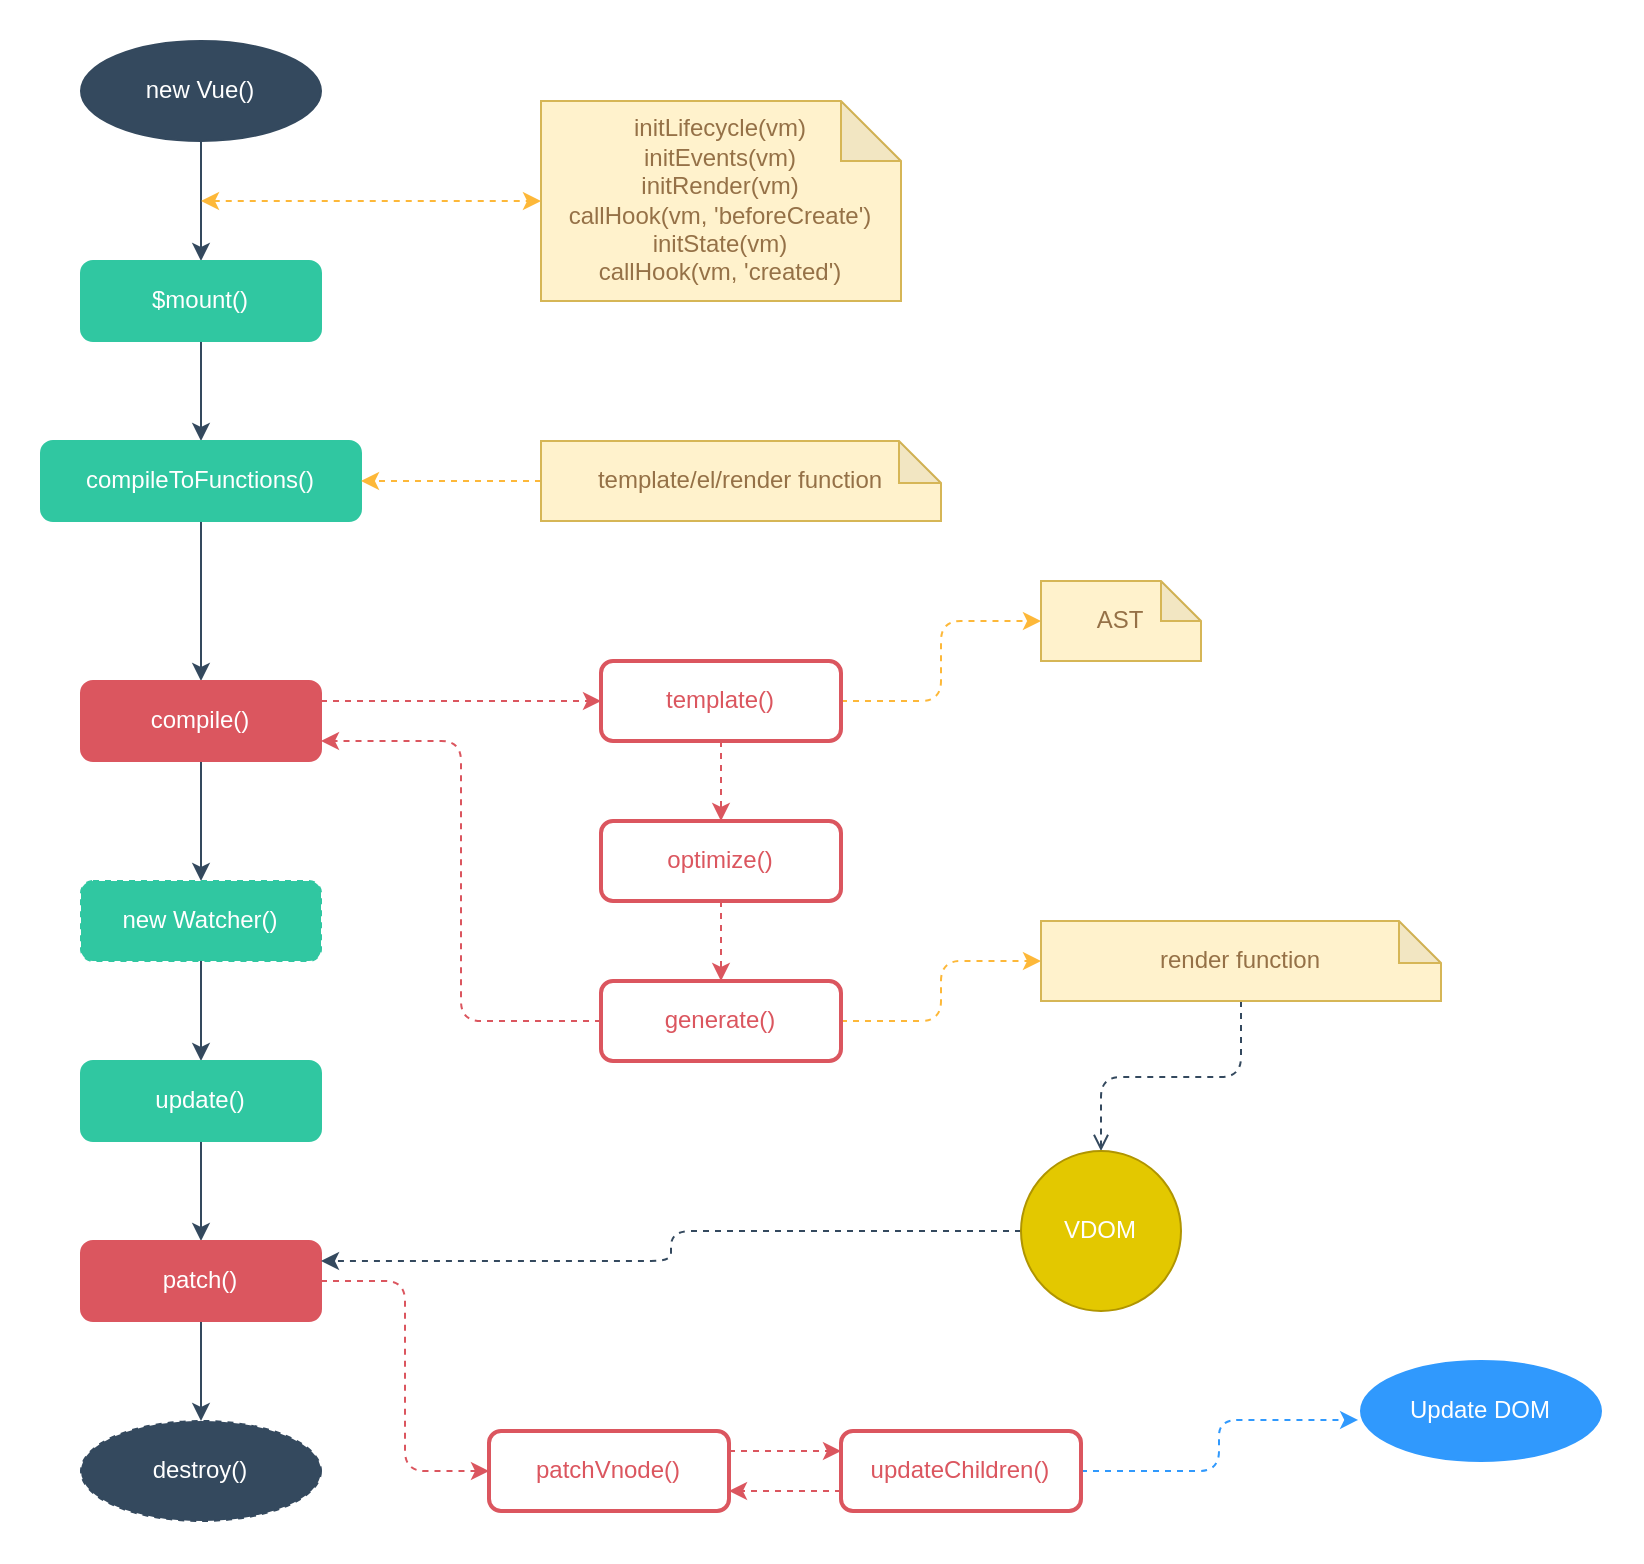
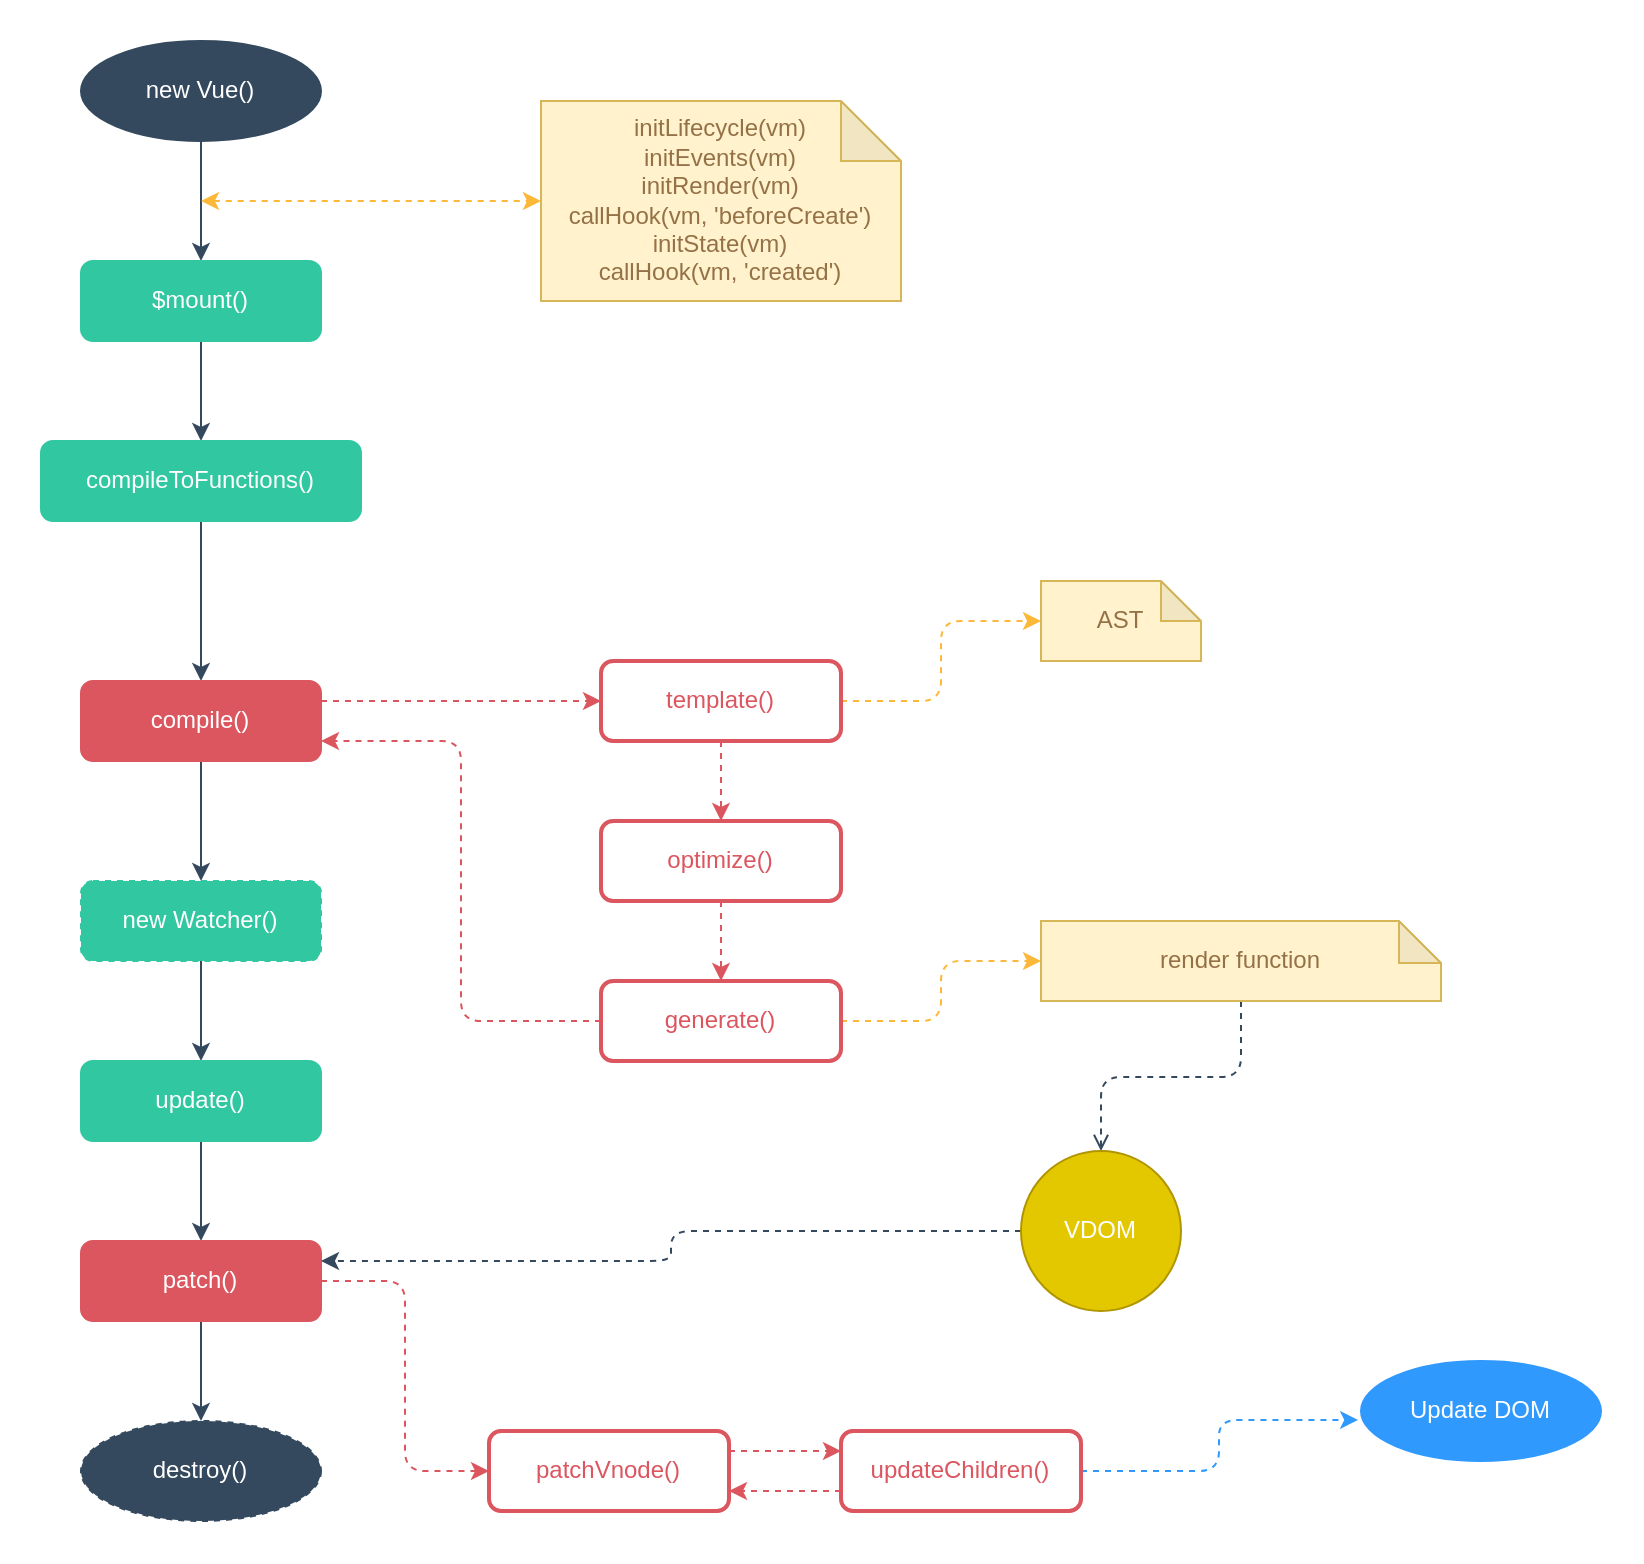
(458, 481) -> none
(741, 481) -> none
